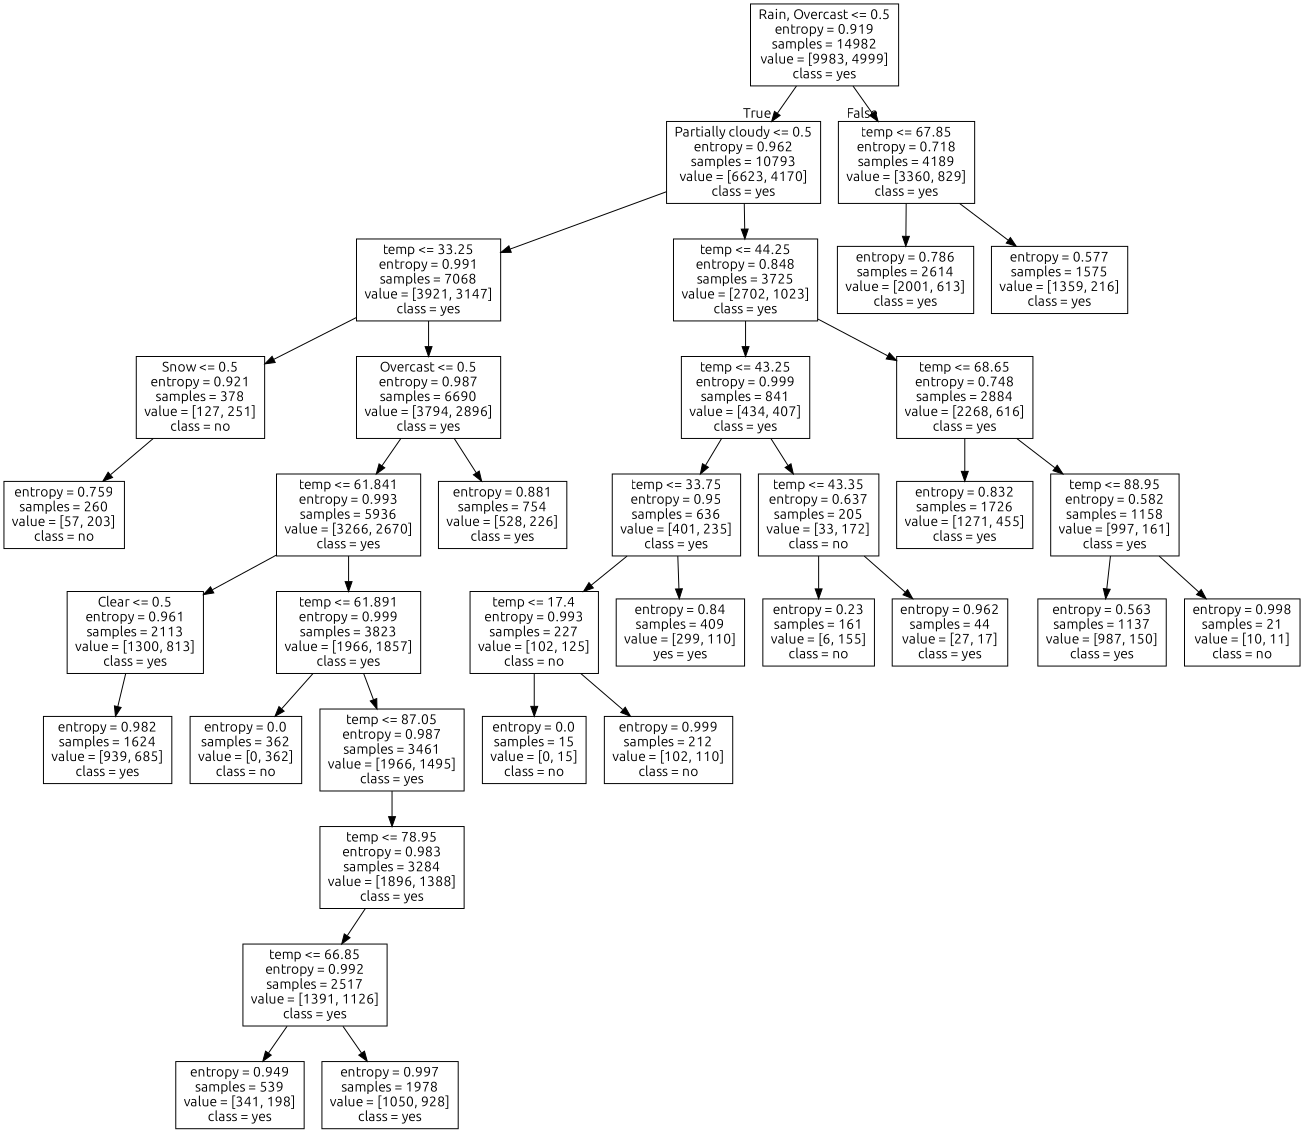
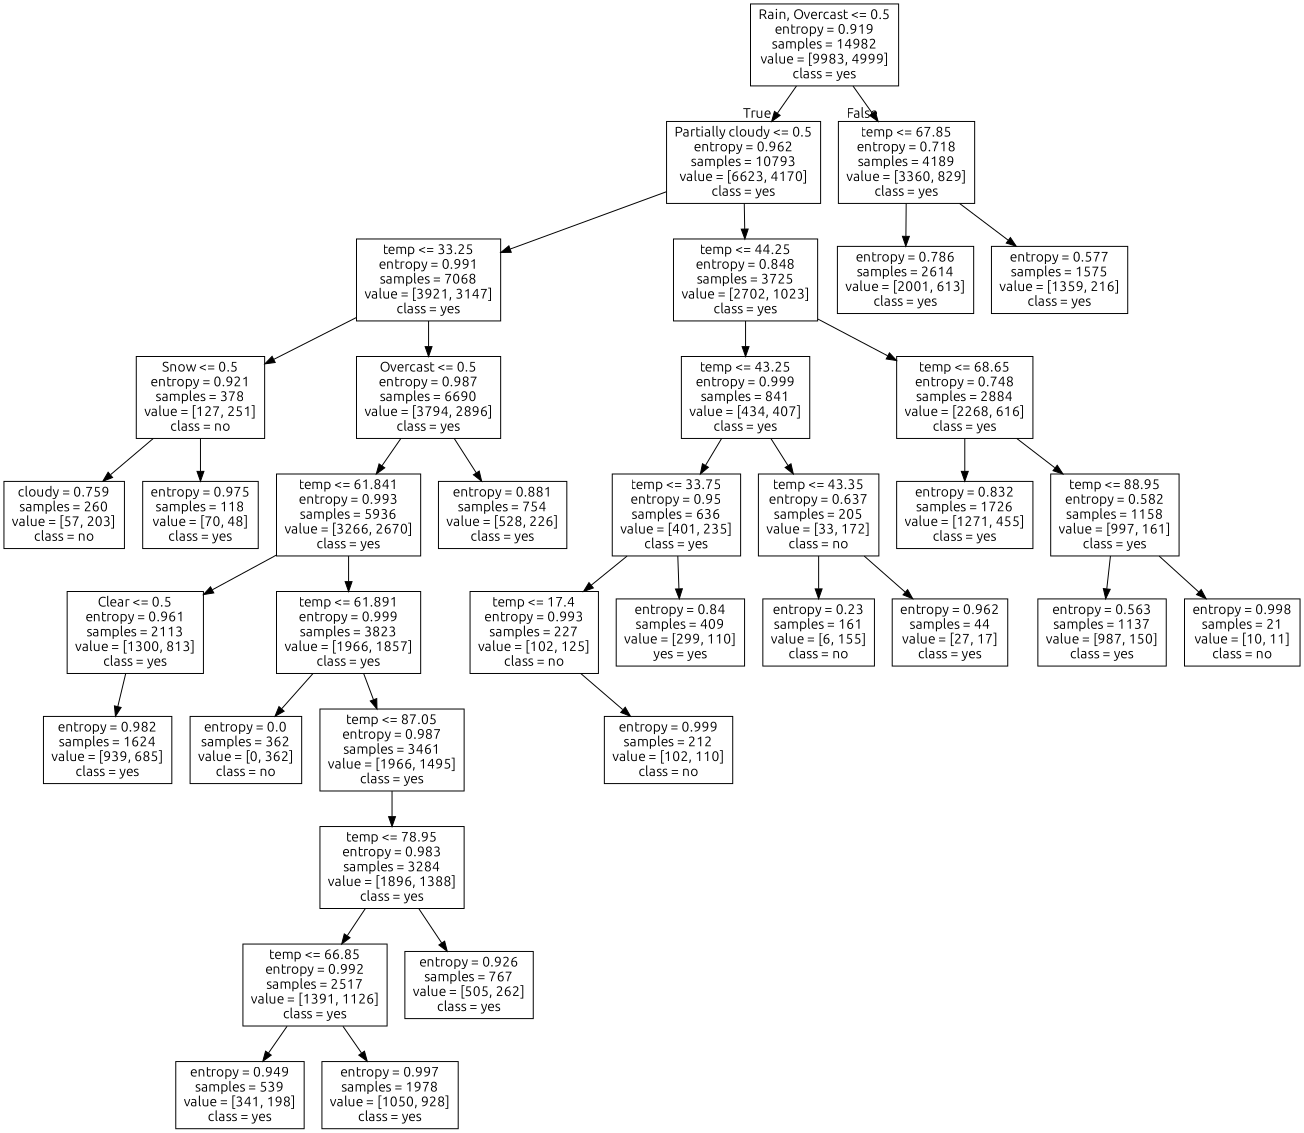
(64, 515) -> (64, 515)
none -> (200, 515)
(534, 750) -> none
none -> (469, 985)
